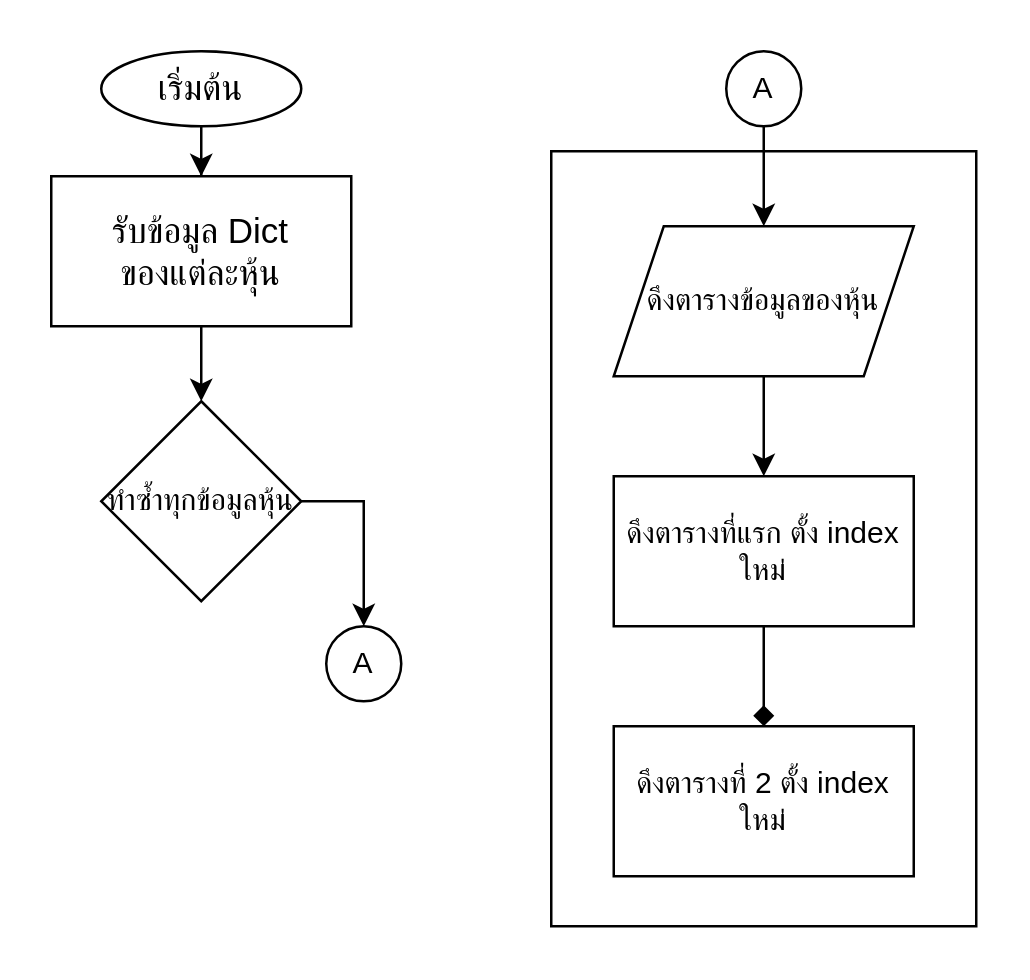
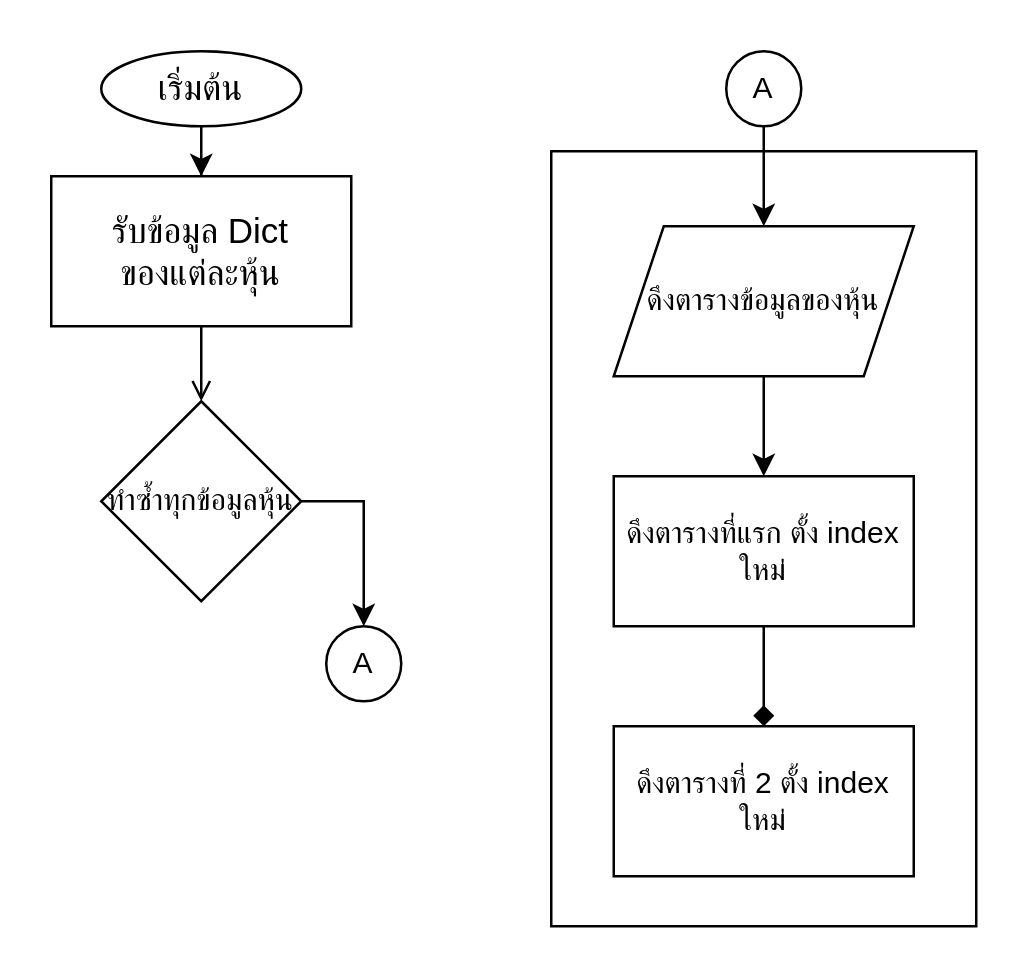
(201, 383) -> (201, 387)
